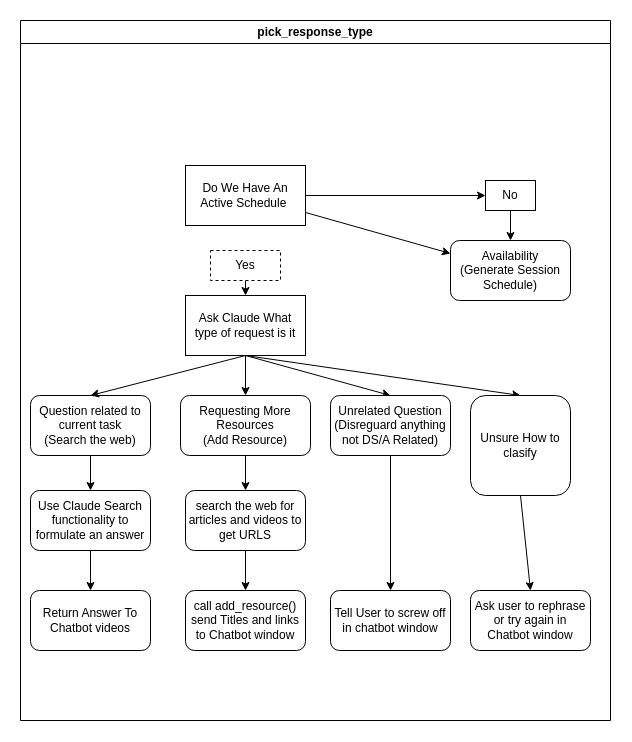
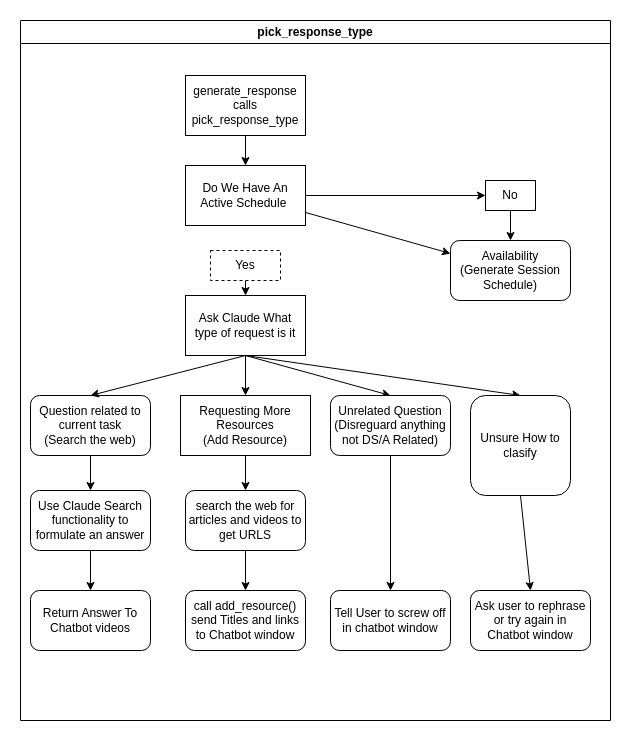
none -> (246, 106)
none -> (246, 147)
(246, 426) -> (246, 426)
